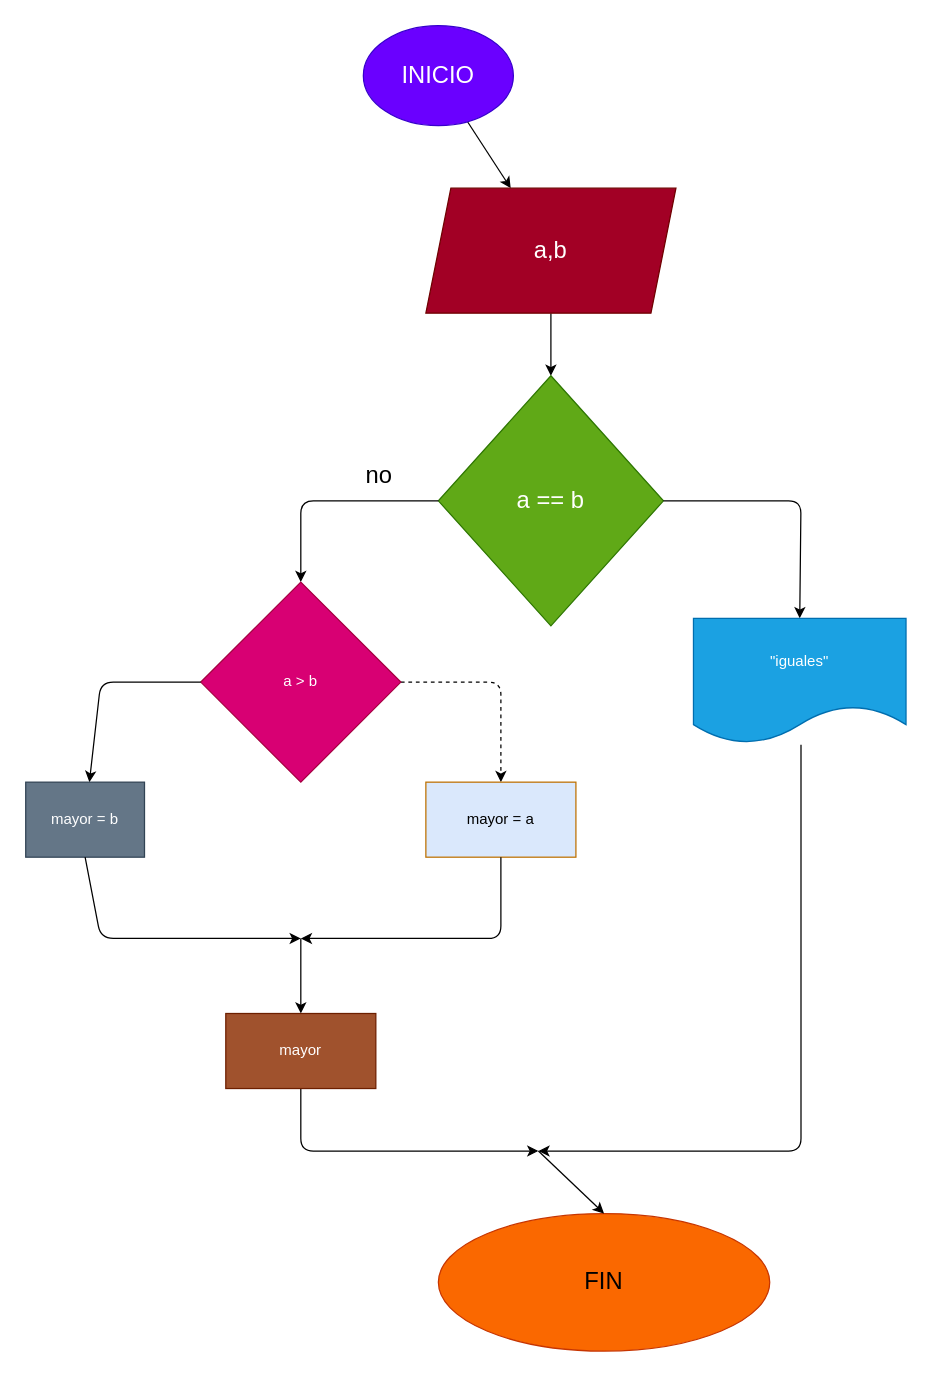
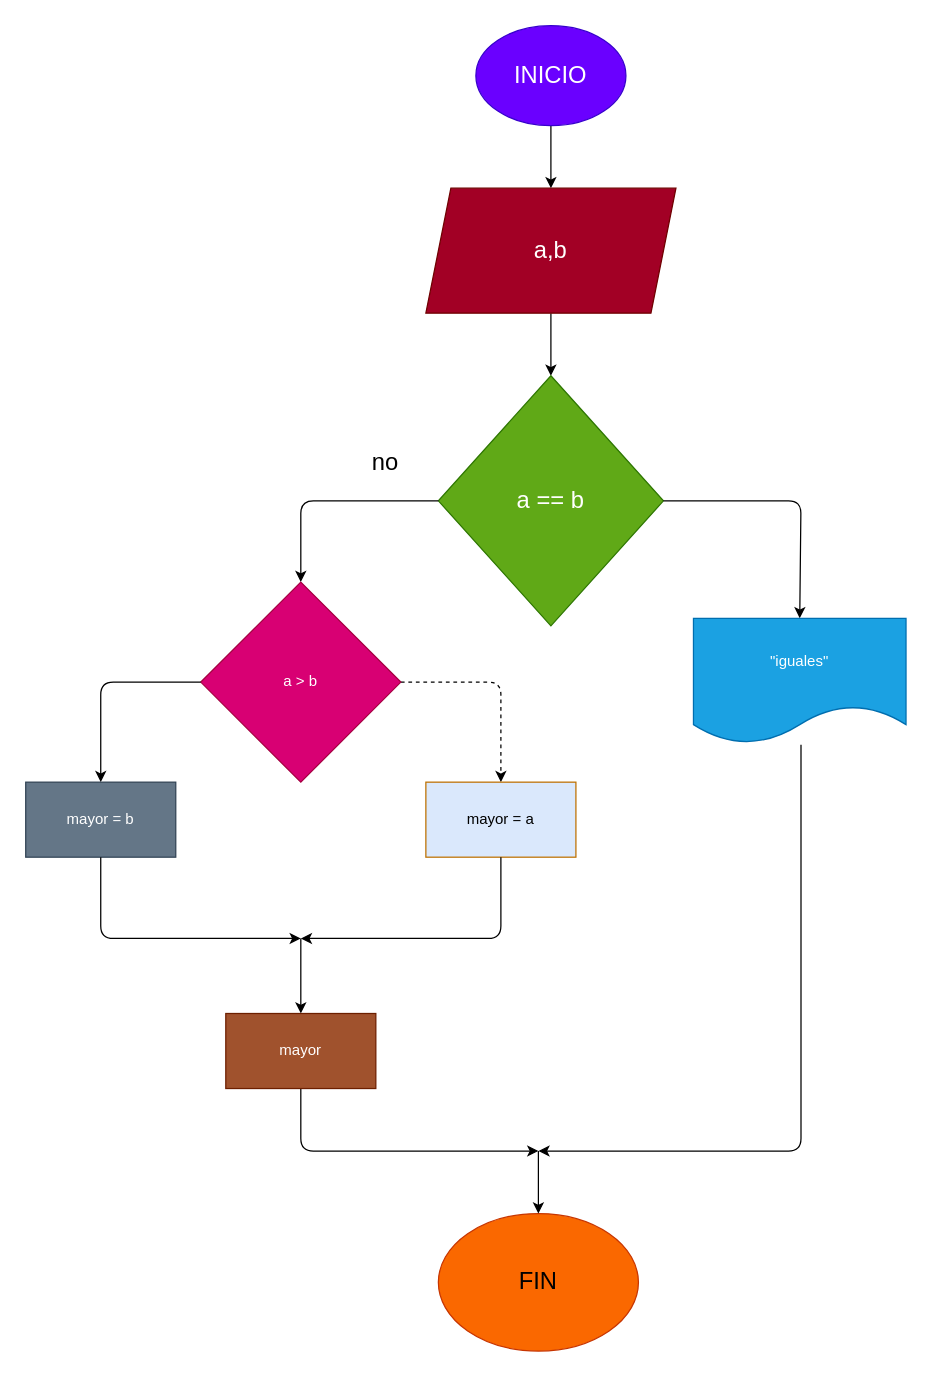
(438, 76) -> (551, 76)
(382, 476) -> (388, 463)
(85, 819) -> (101, 819)
(604, 1282) -> (538, 1282)
